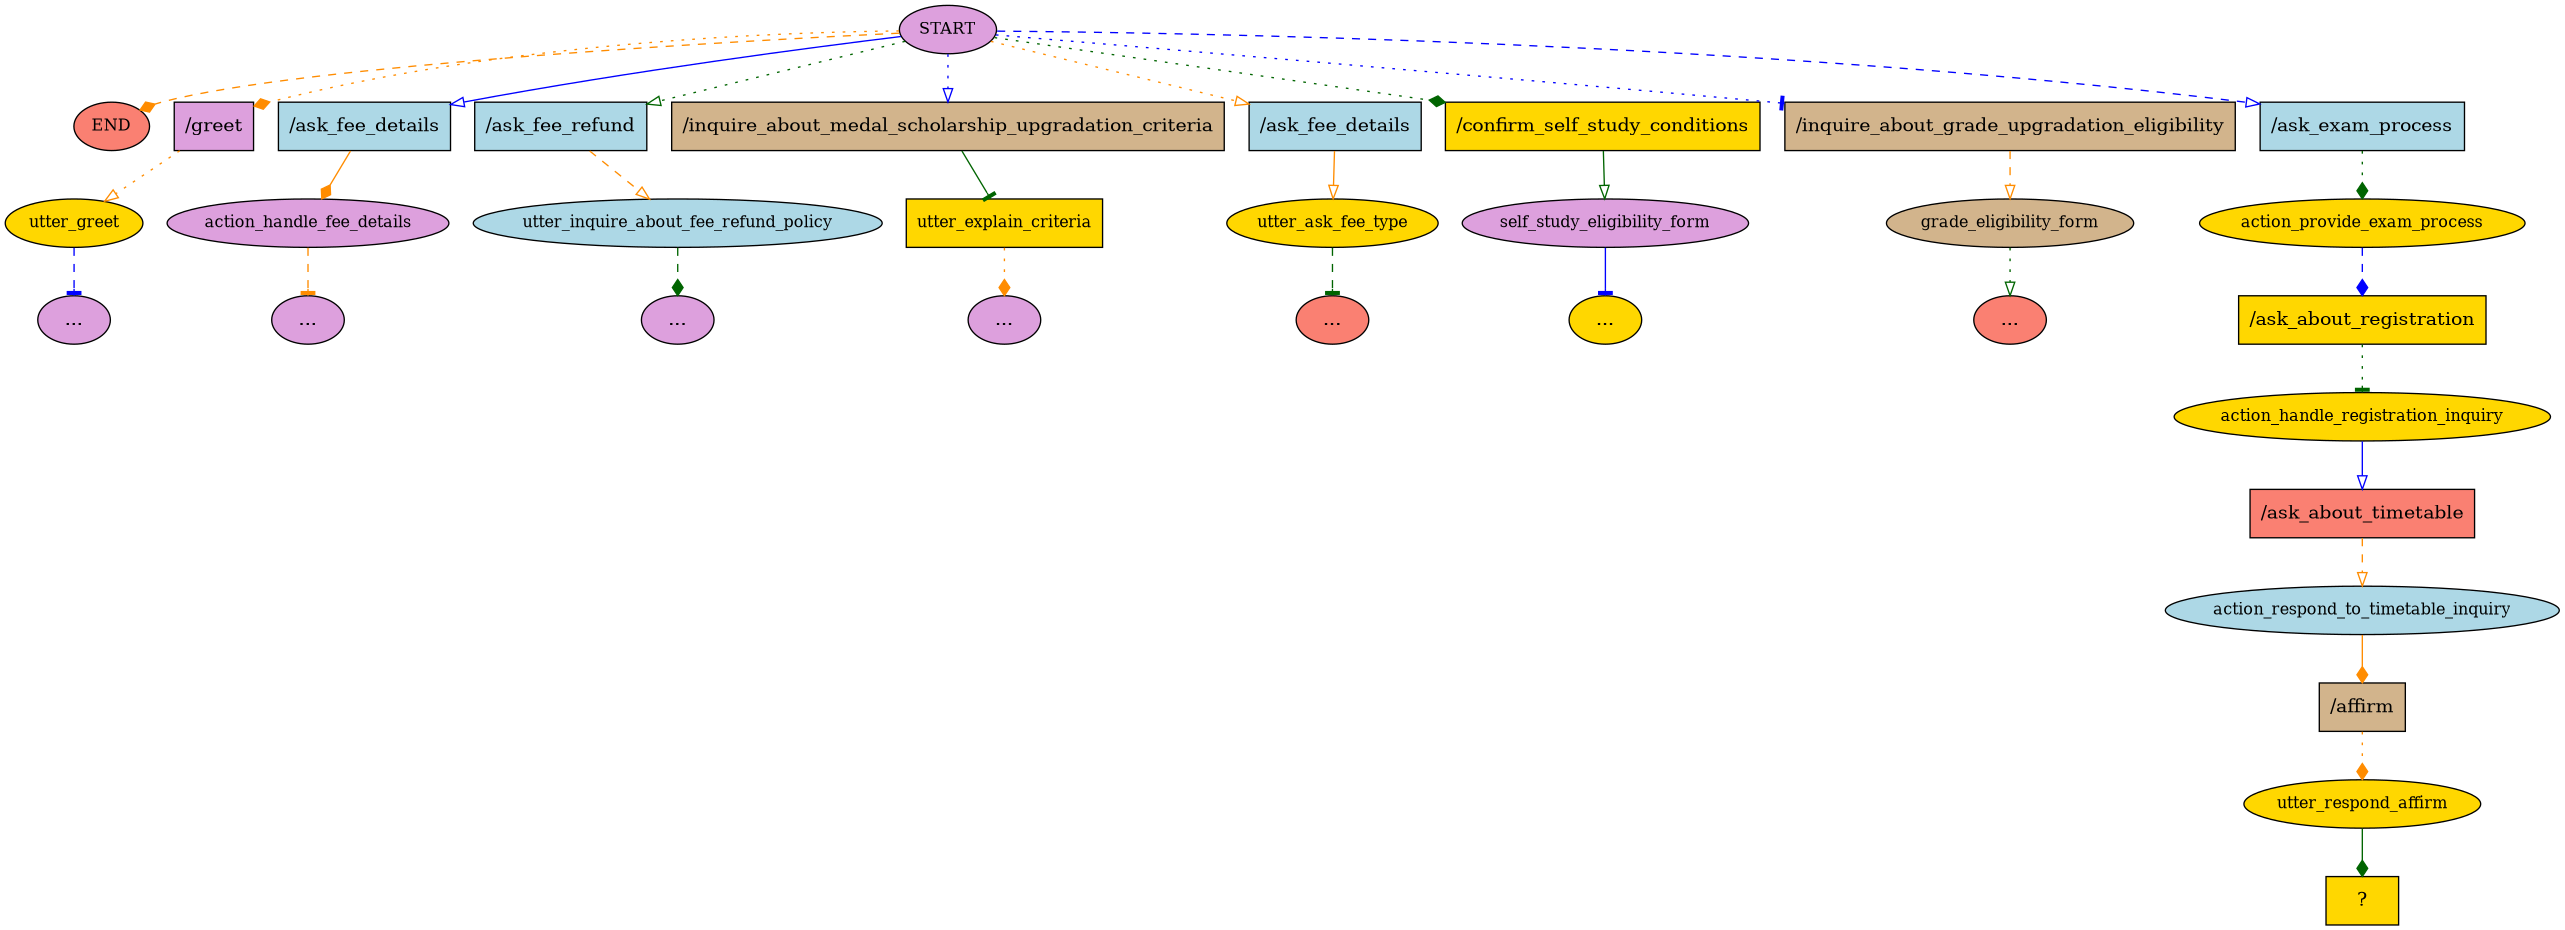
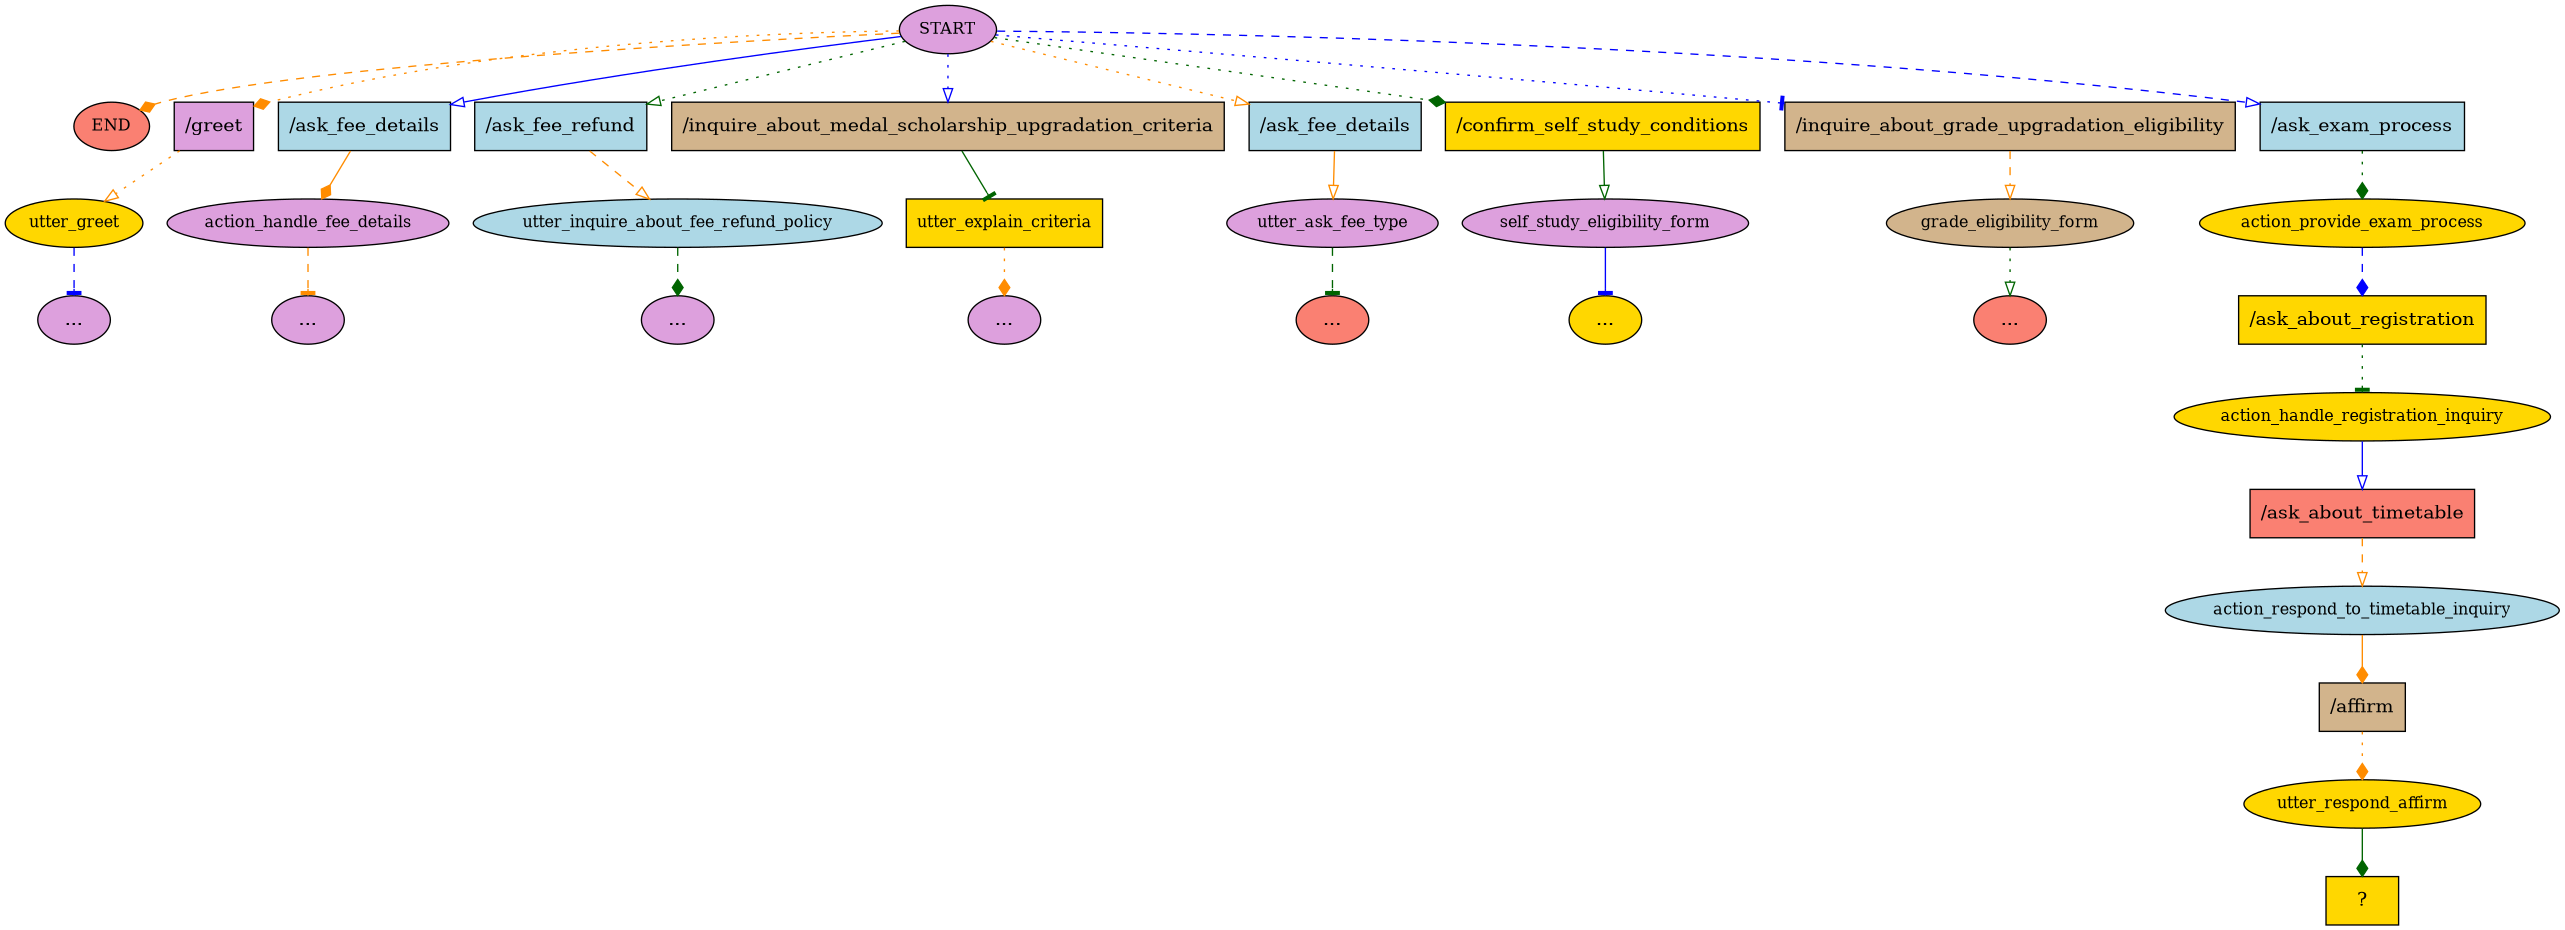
(1332, 223) -> (1332, 223)
